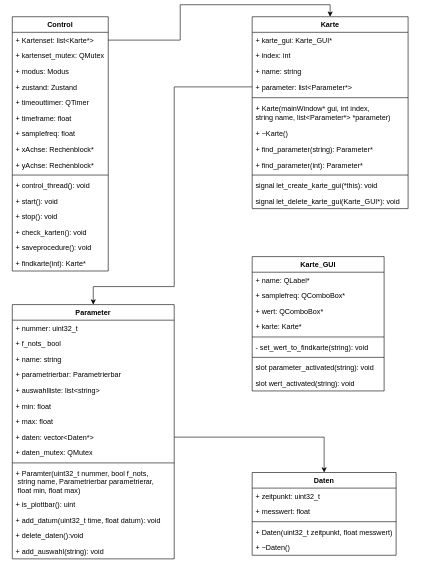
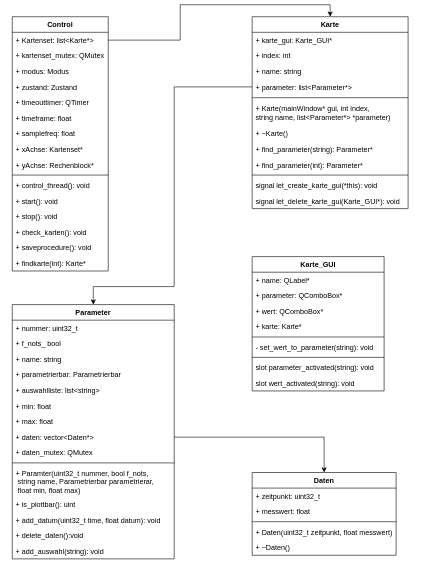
(56, 149) -> (53, 149)
(300, 296) -> (299, 296)
(325, 347) -> (326, 347)
